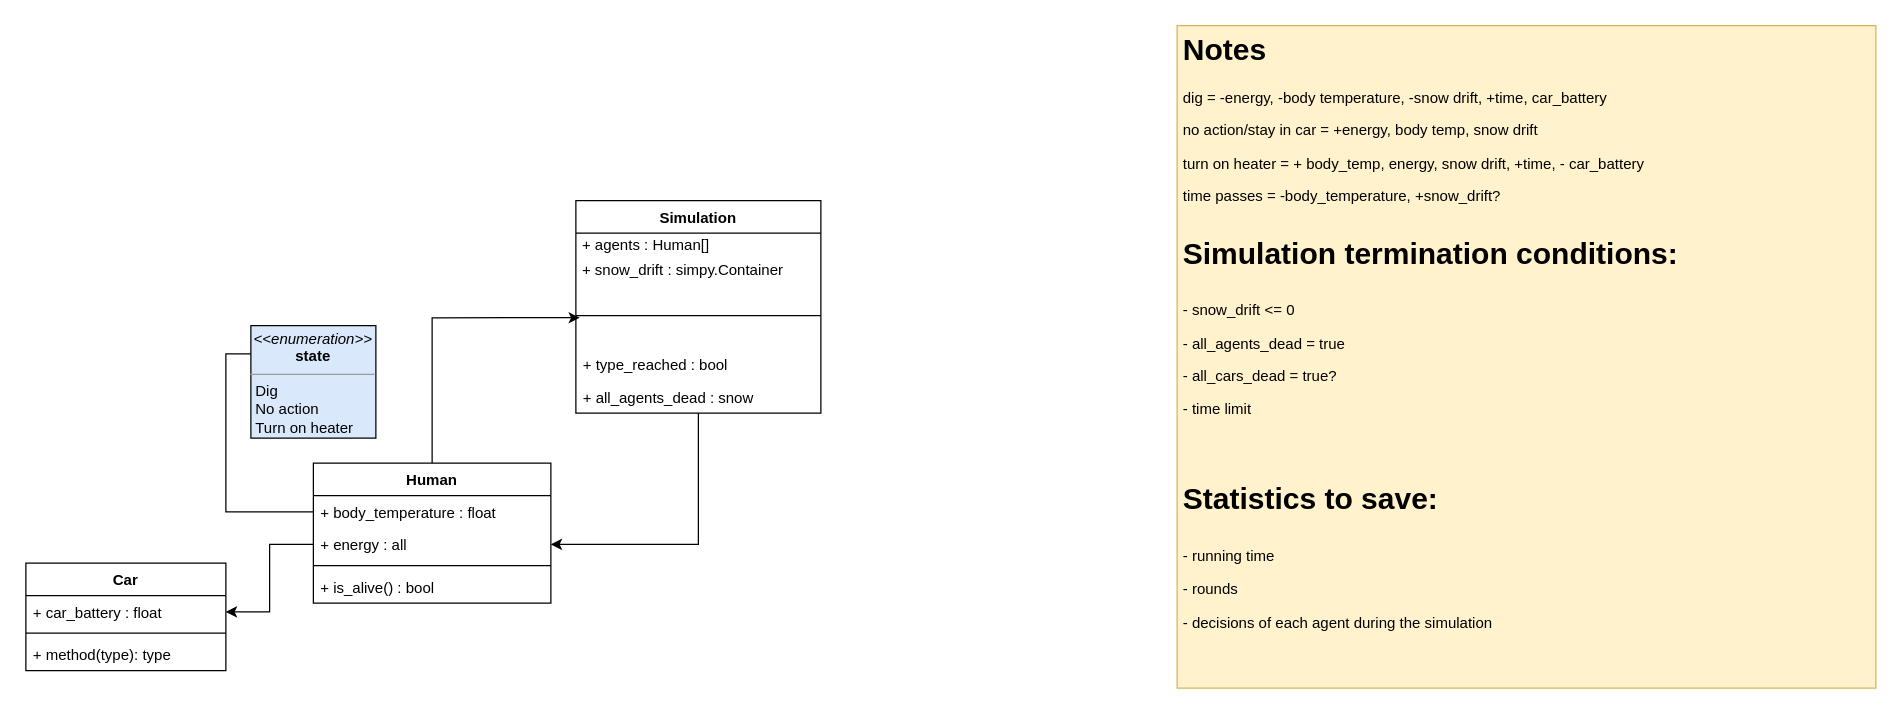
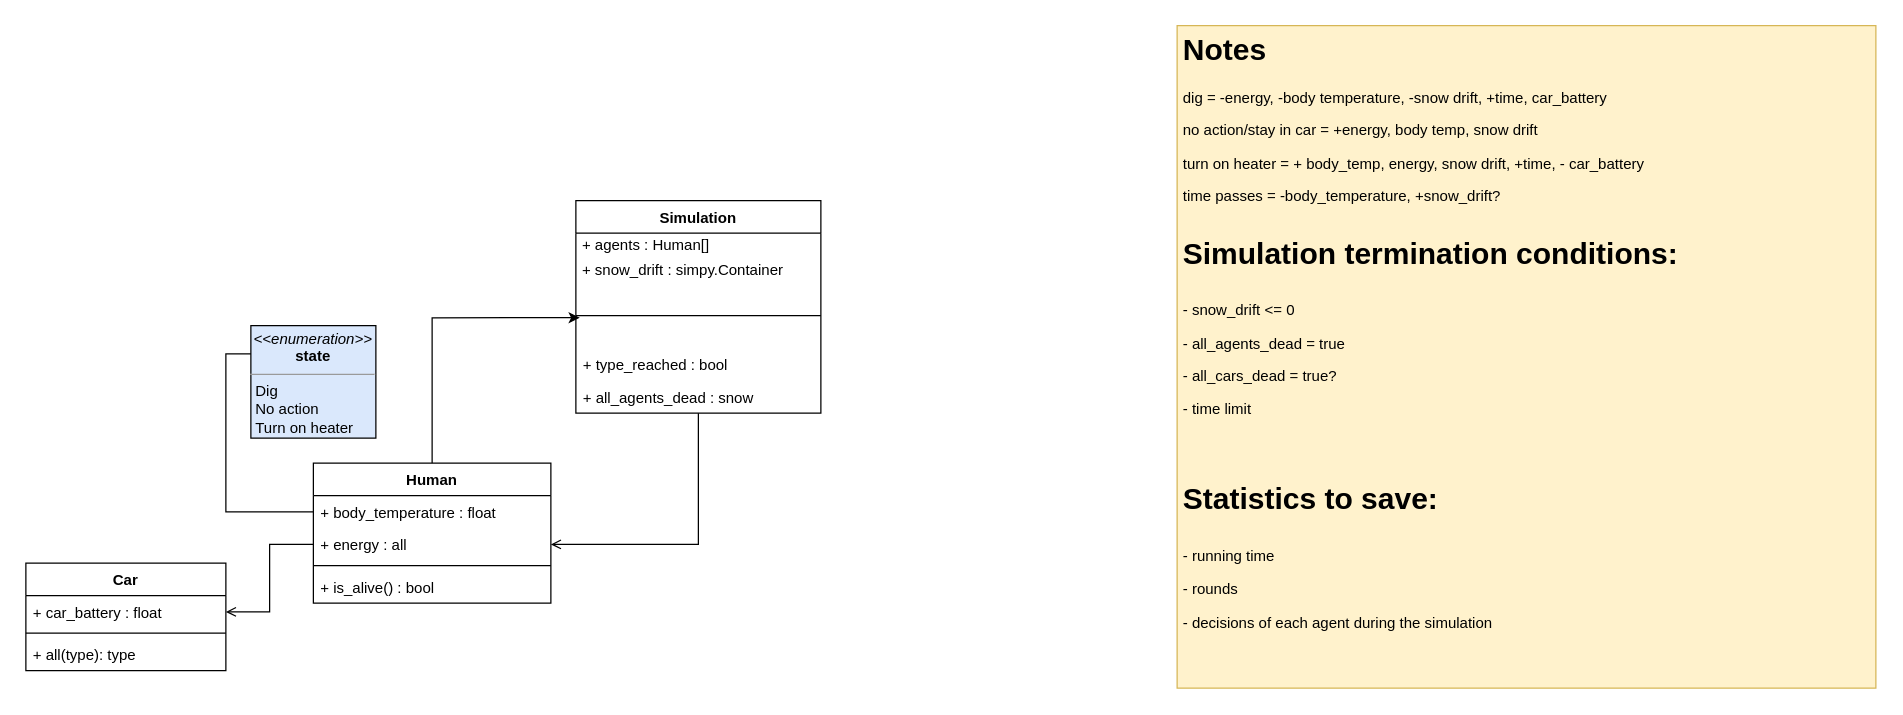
(561, 544) -> (558, 544)
(236, 612) -> (234, 612)
(111, 655) -> (94, 655)
